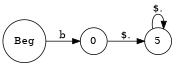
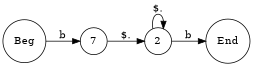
(94, 41) -> (94, 41)
(158, 41) -> (158, 41)
none -> (228, 41)
